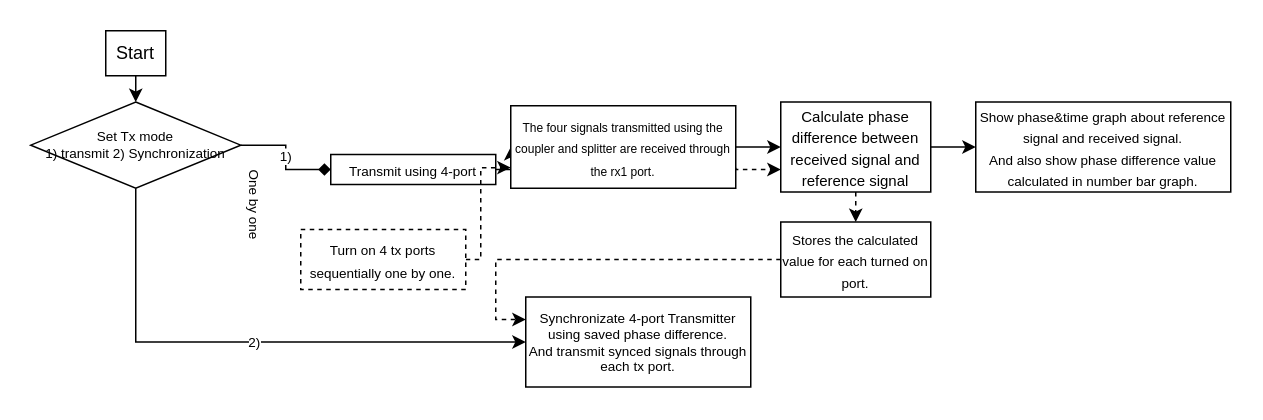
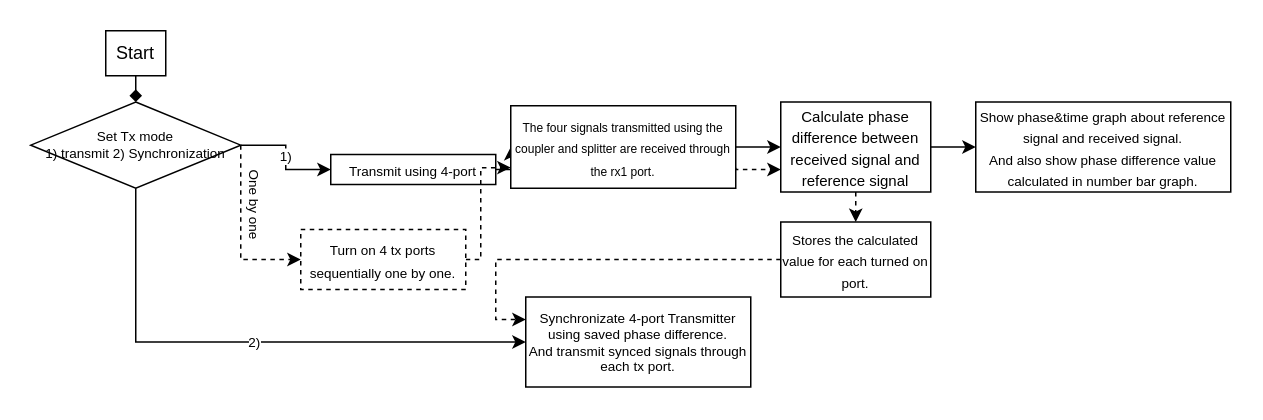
(136, 90) -> (136, 89)
(318, 170) -> (319, 170)
none -> (241, 228)
